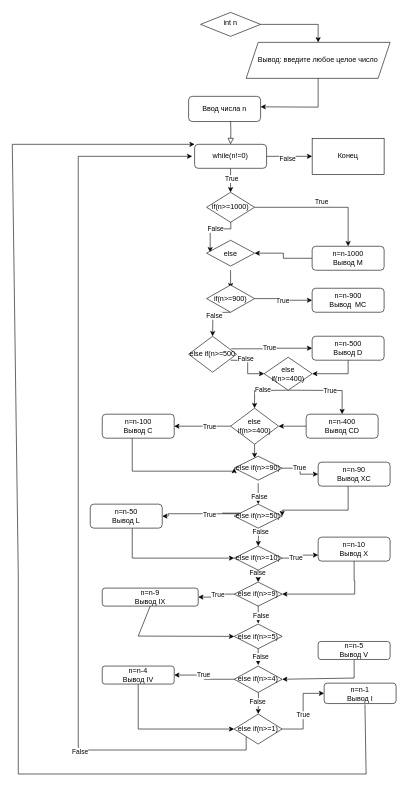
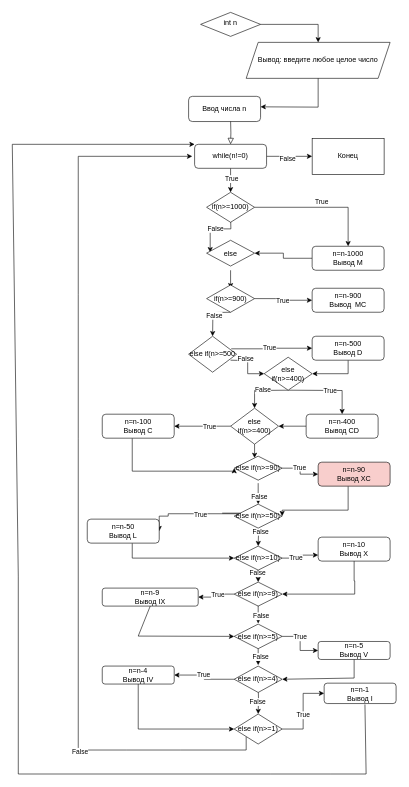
(354, 474) -> (354, 474)
(126, 516) -> (123, 531)
none -> (292, 637)
